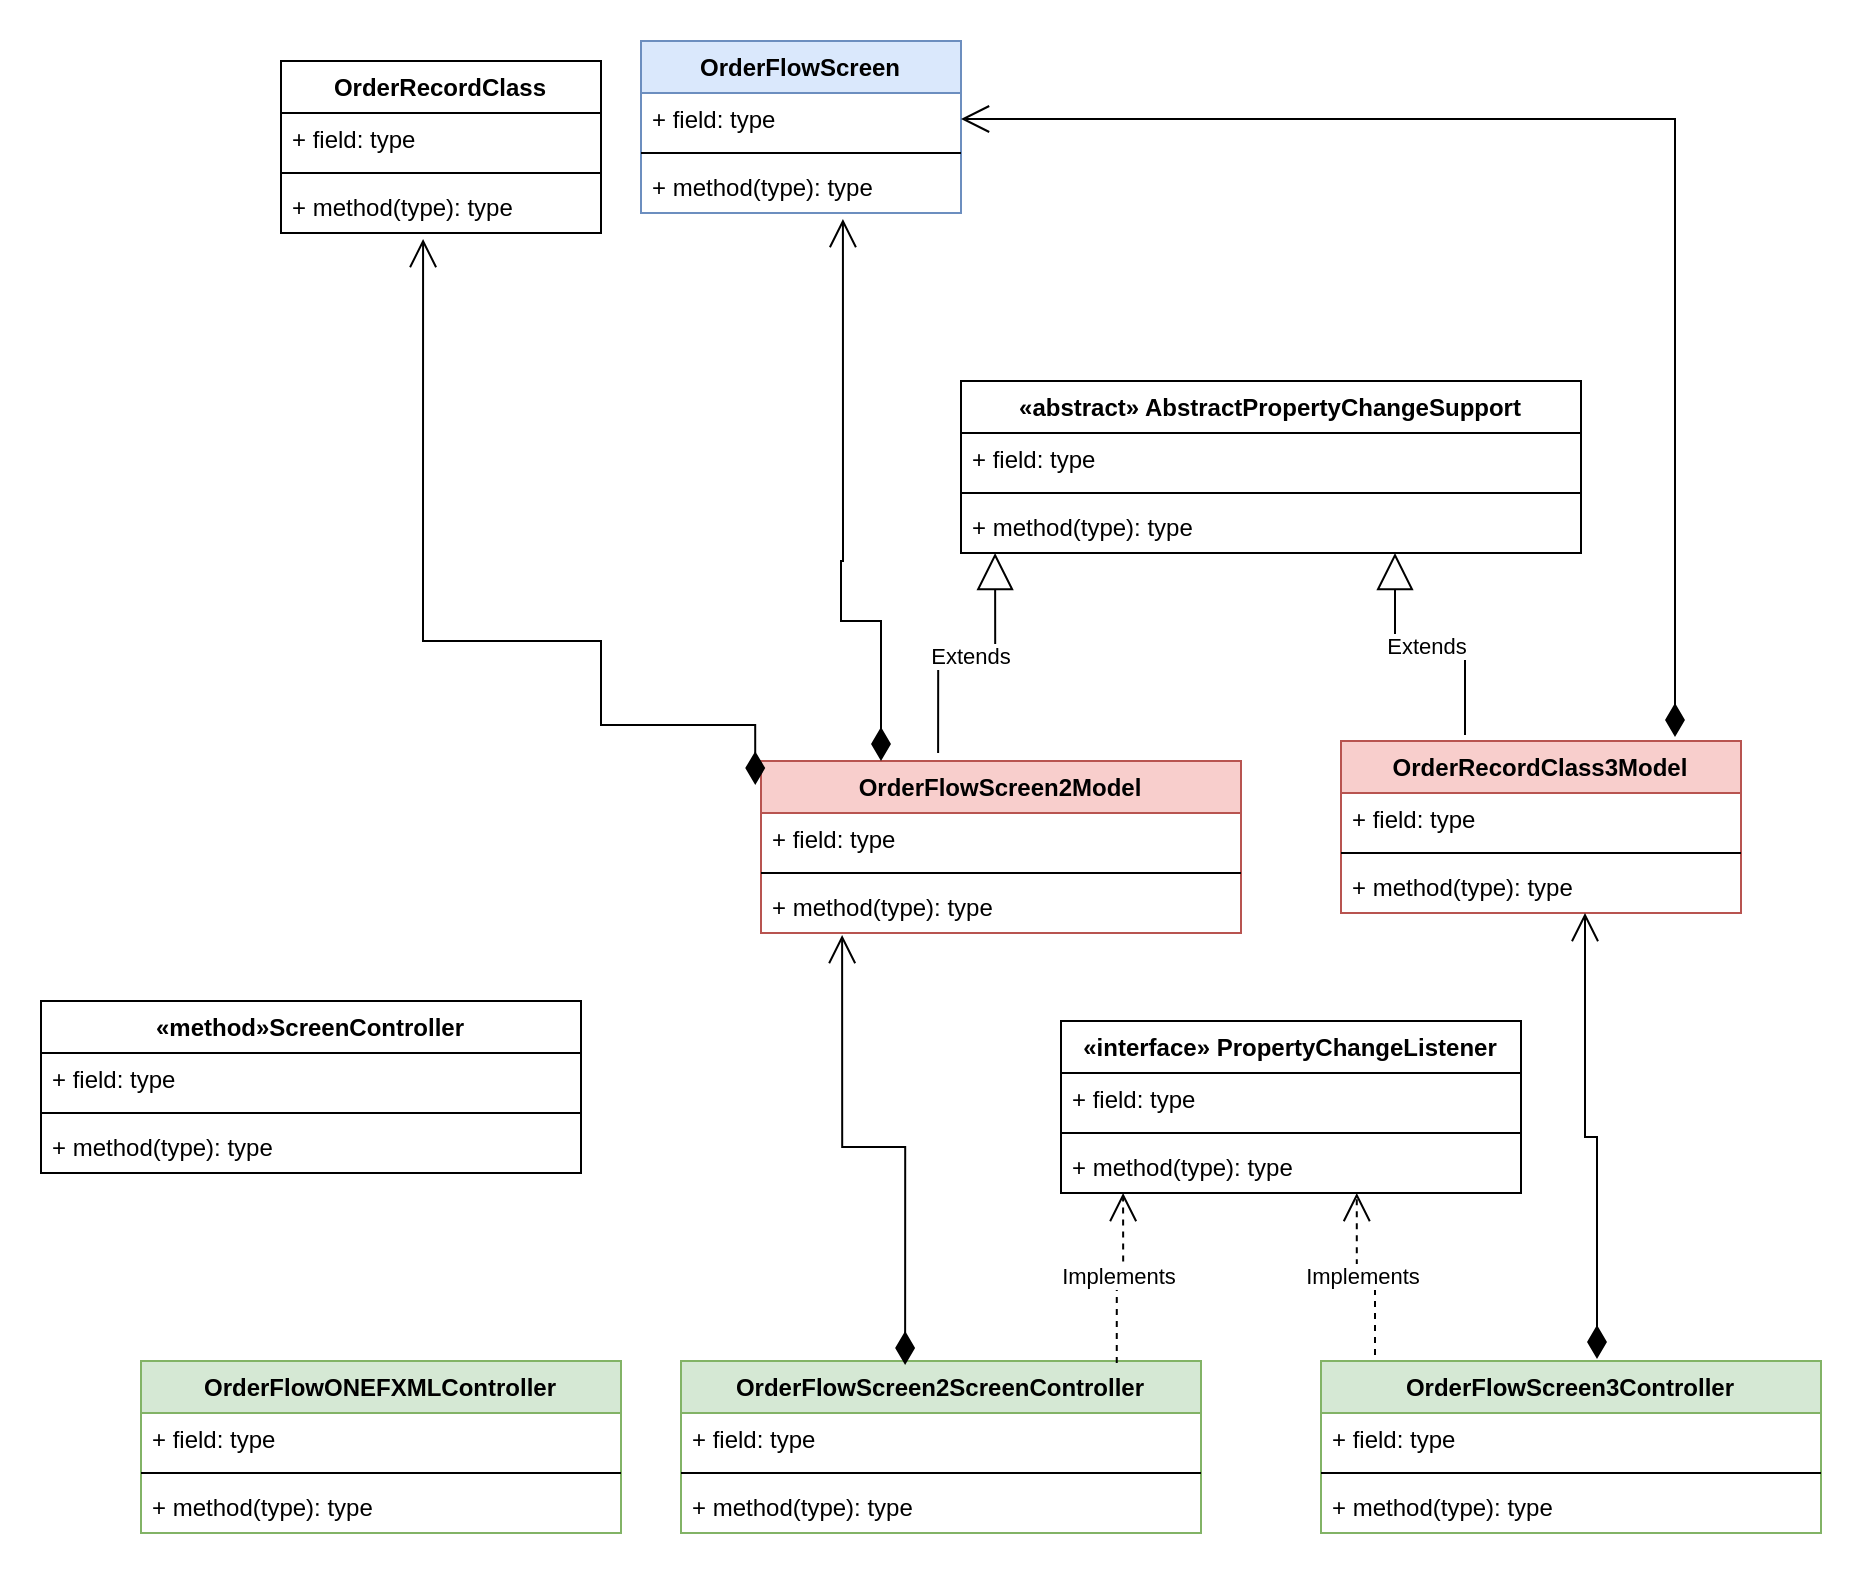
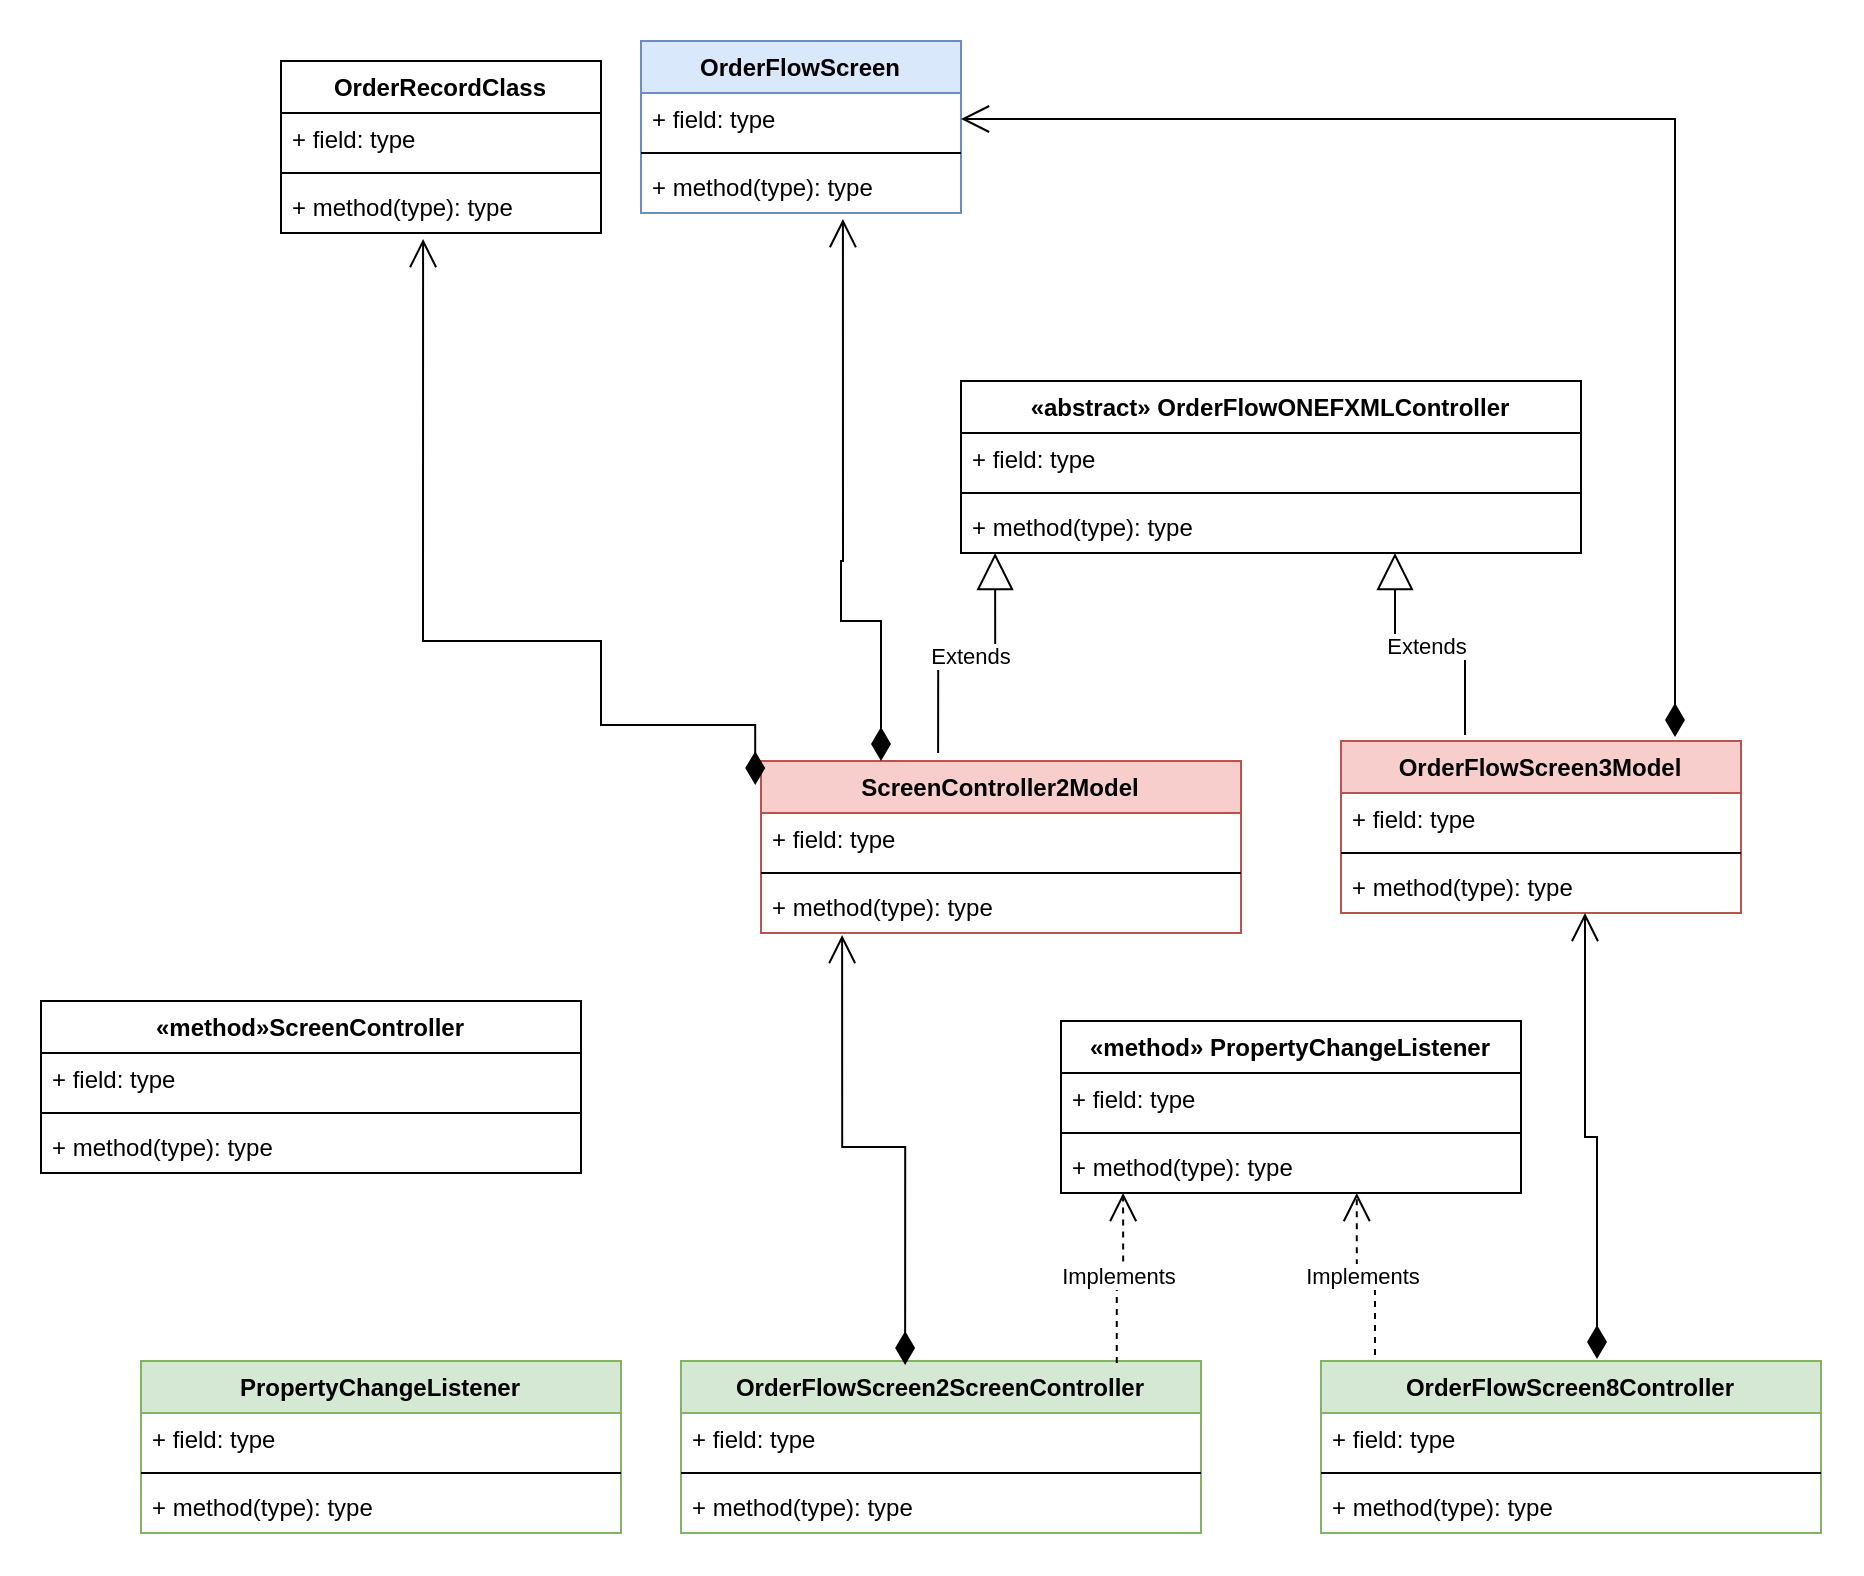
(1270, 408) -> (1270, 408)
(1540, 768) -> (1540, 768)
(1000, 788) -> (1000, 788)
(1290, 1048) -> (1290, 1048)
(380, 1388) -> (380, 1388)
(1570, 1388) -> (1570, 1388)
